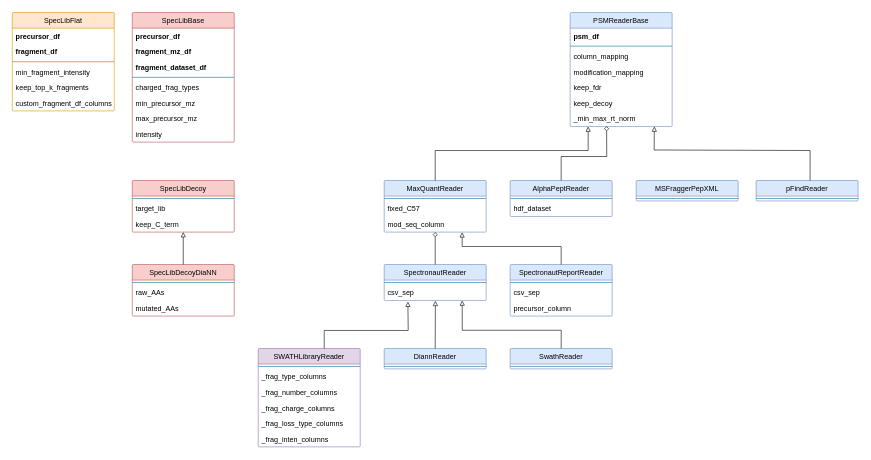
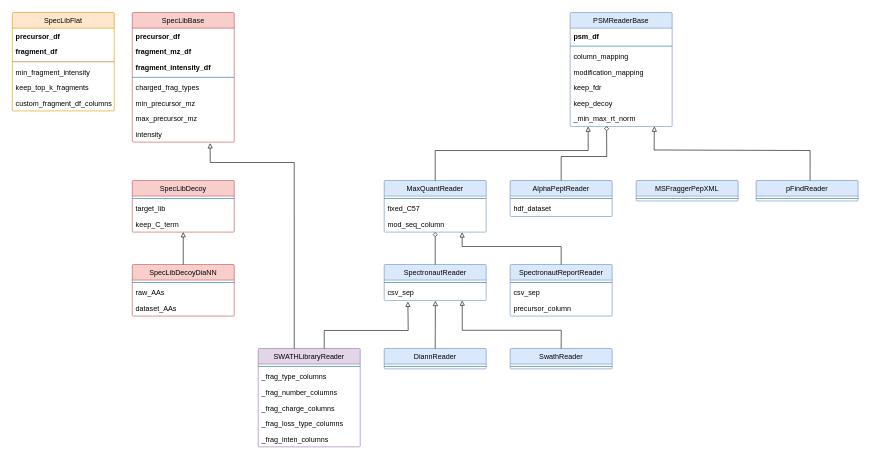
(174, 67) -> (176, 67)
none -> (294, 206)
(158, 308) -> (158, 308)
